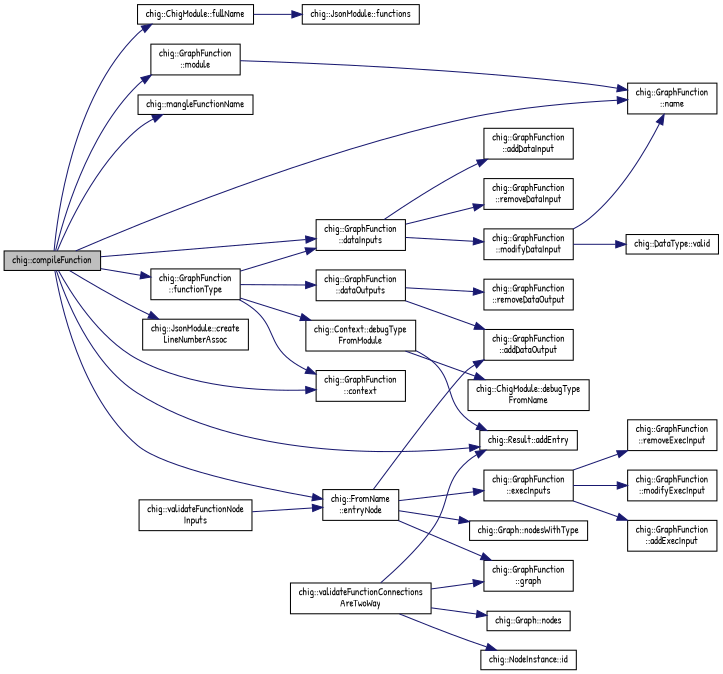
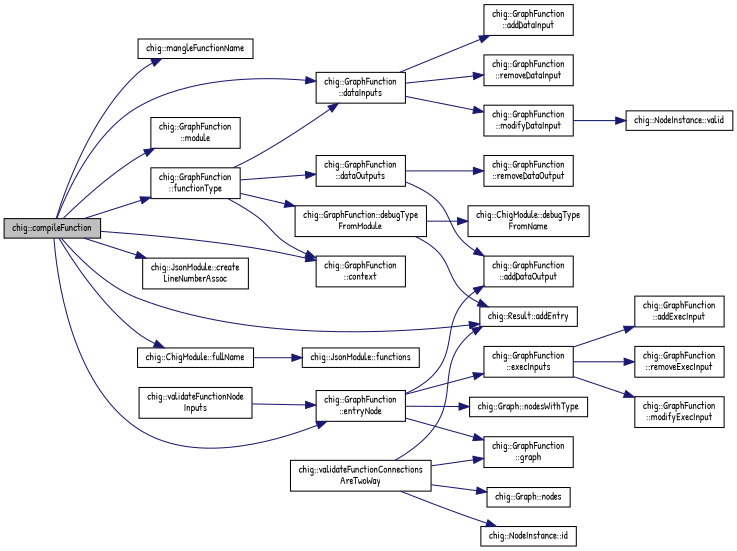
(672, 99) -> none
(672, 244) -> (679, 121)
(361, 336) -> (361, 221)
(361, 505) -> (361, 406)
